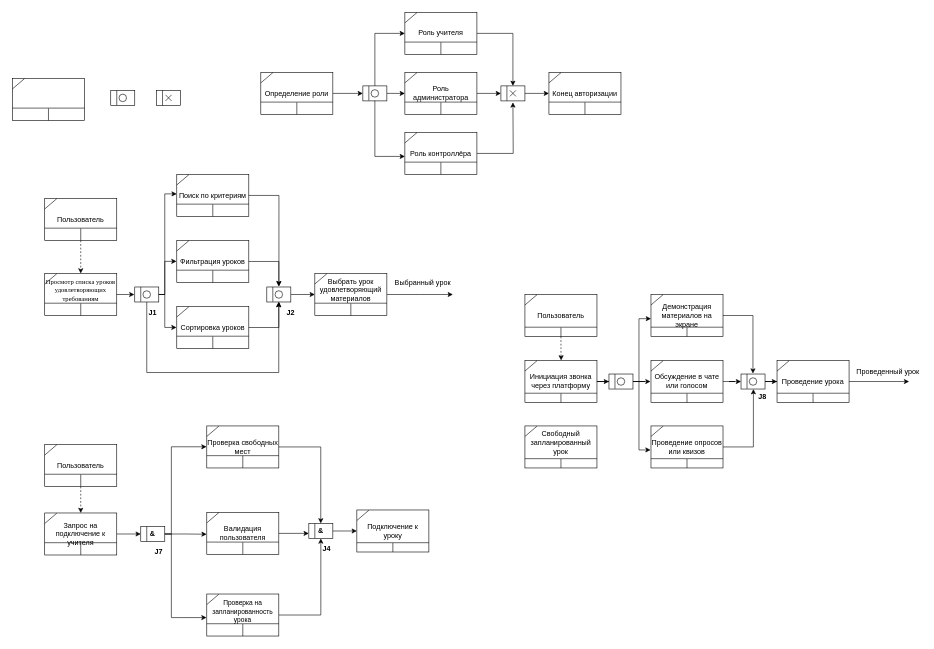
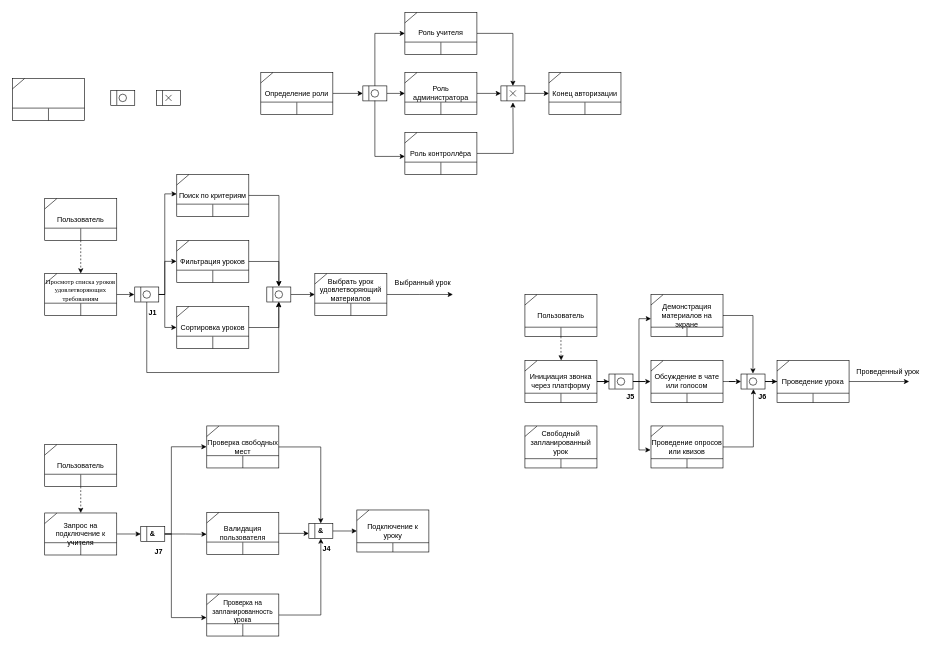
(291, 312) -> none
none -> (630, 396)
(762, 396) -> (762, 396)
